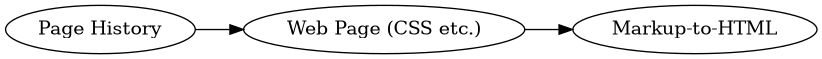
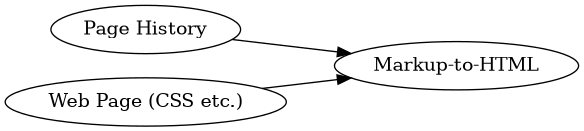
(213, 30) -> (285, 46)
